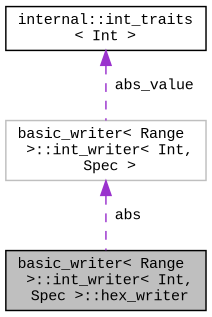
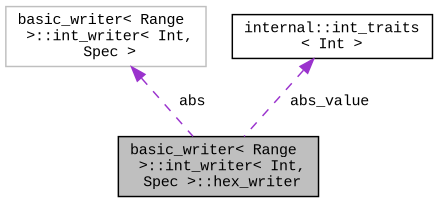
(106, 93) -> (274, 103)
